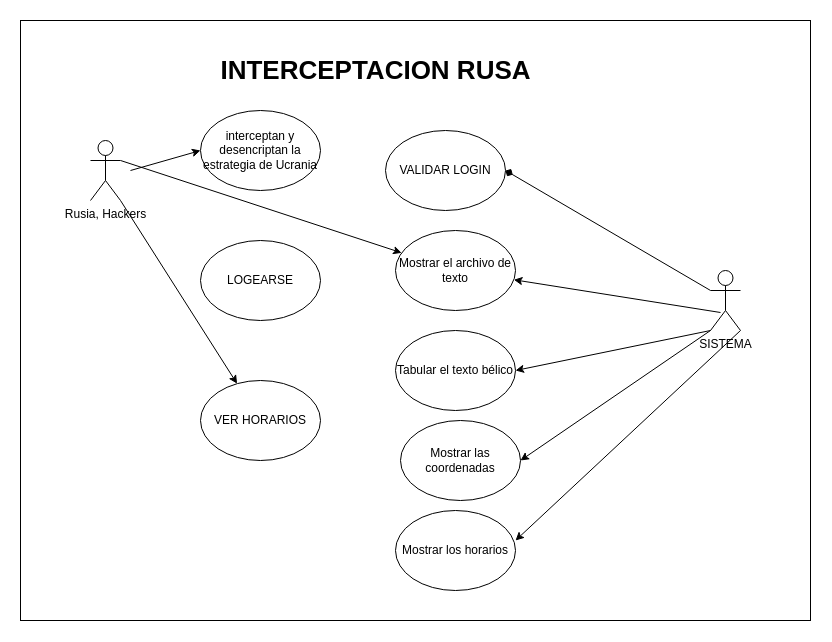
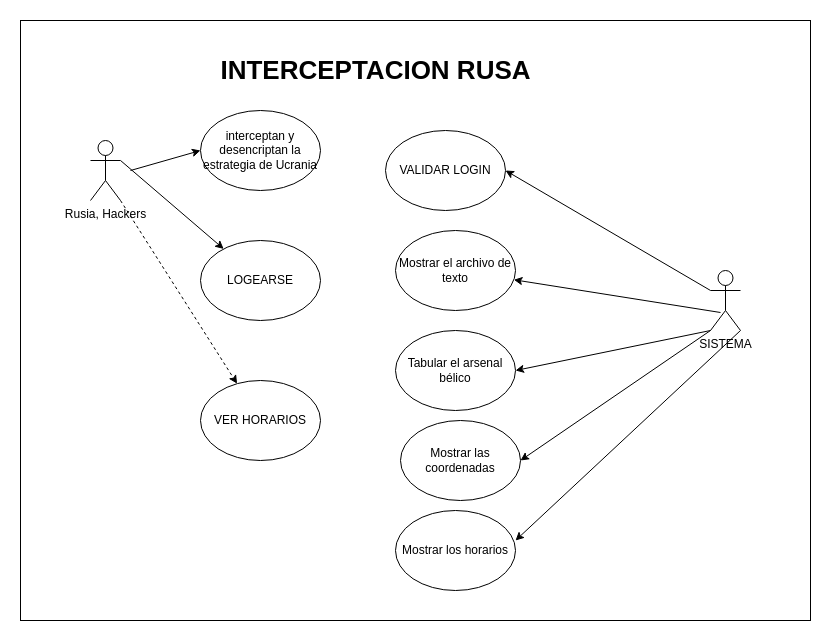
(512, 174) -> (512, 174)
(259, 206) -> (170, 203)
(177, 289) -> (177, 289)
(456, 371) -> (456, 371)
